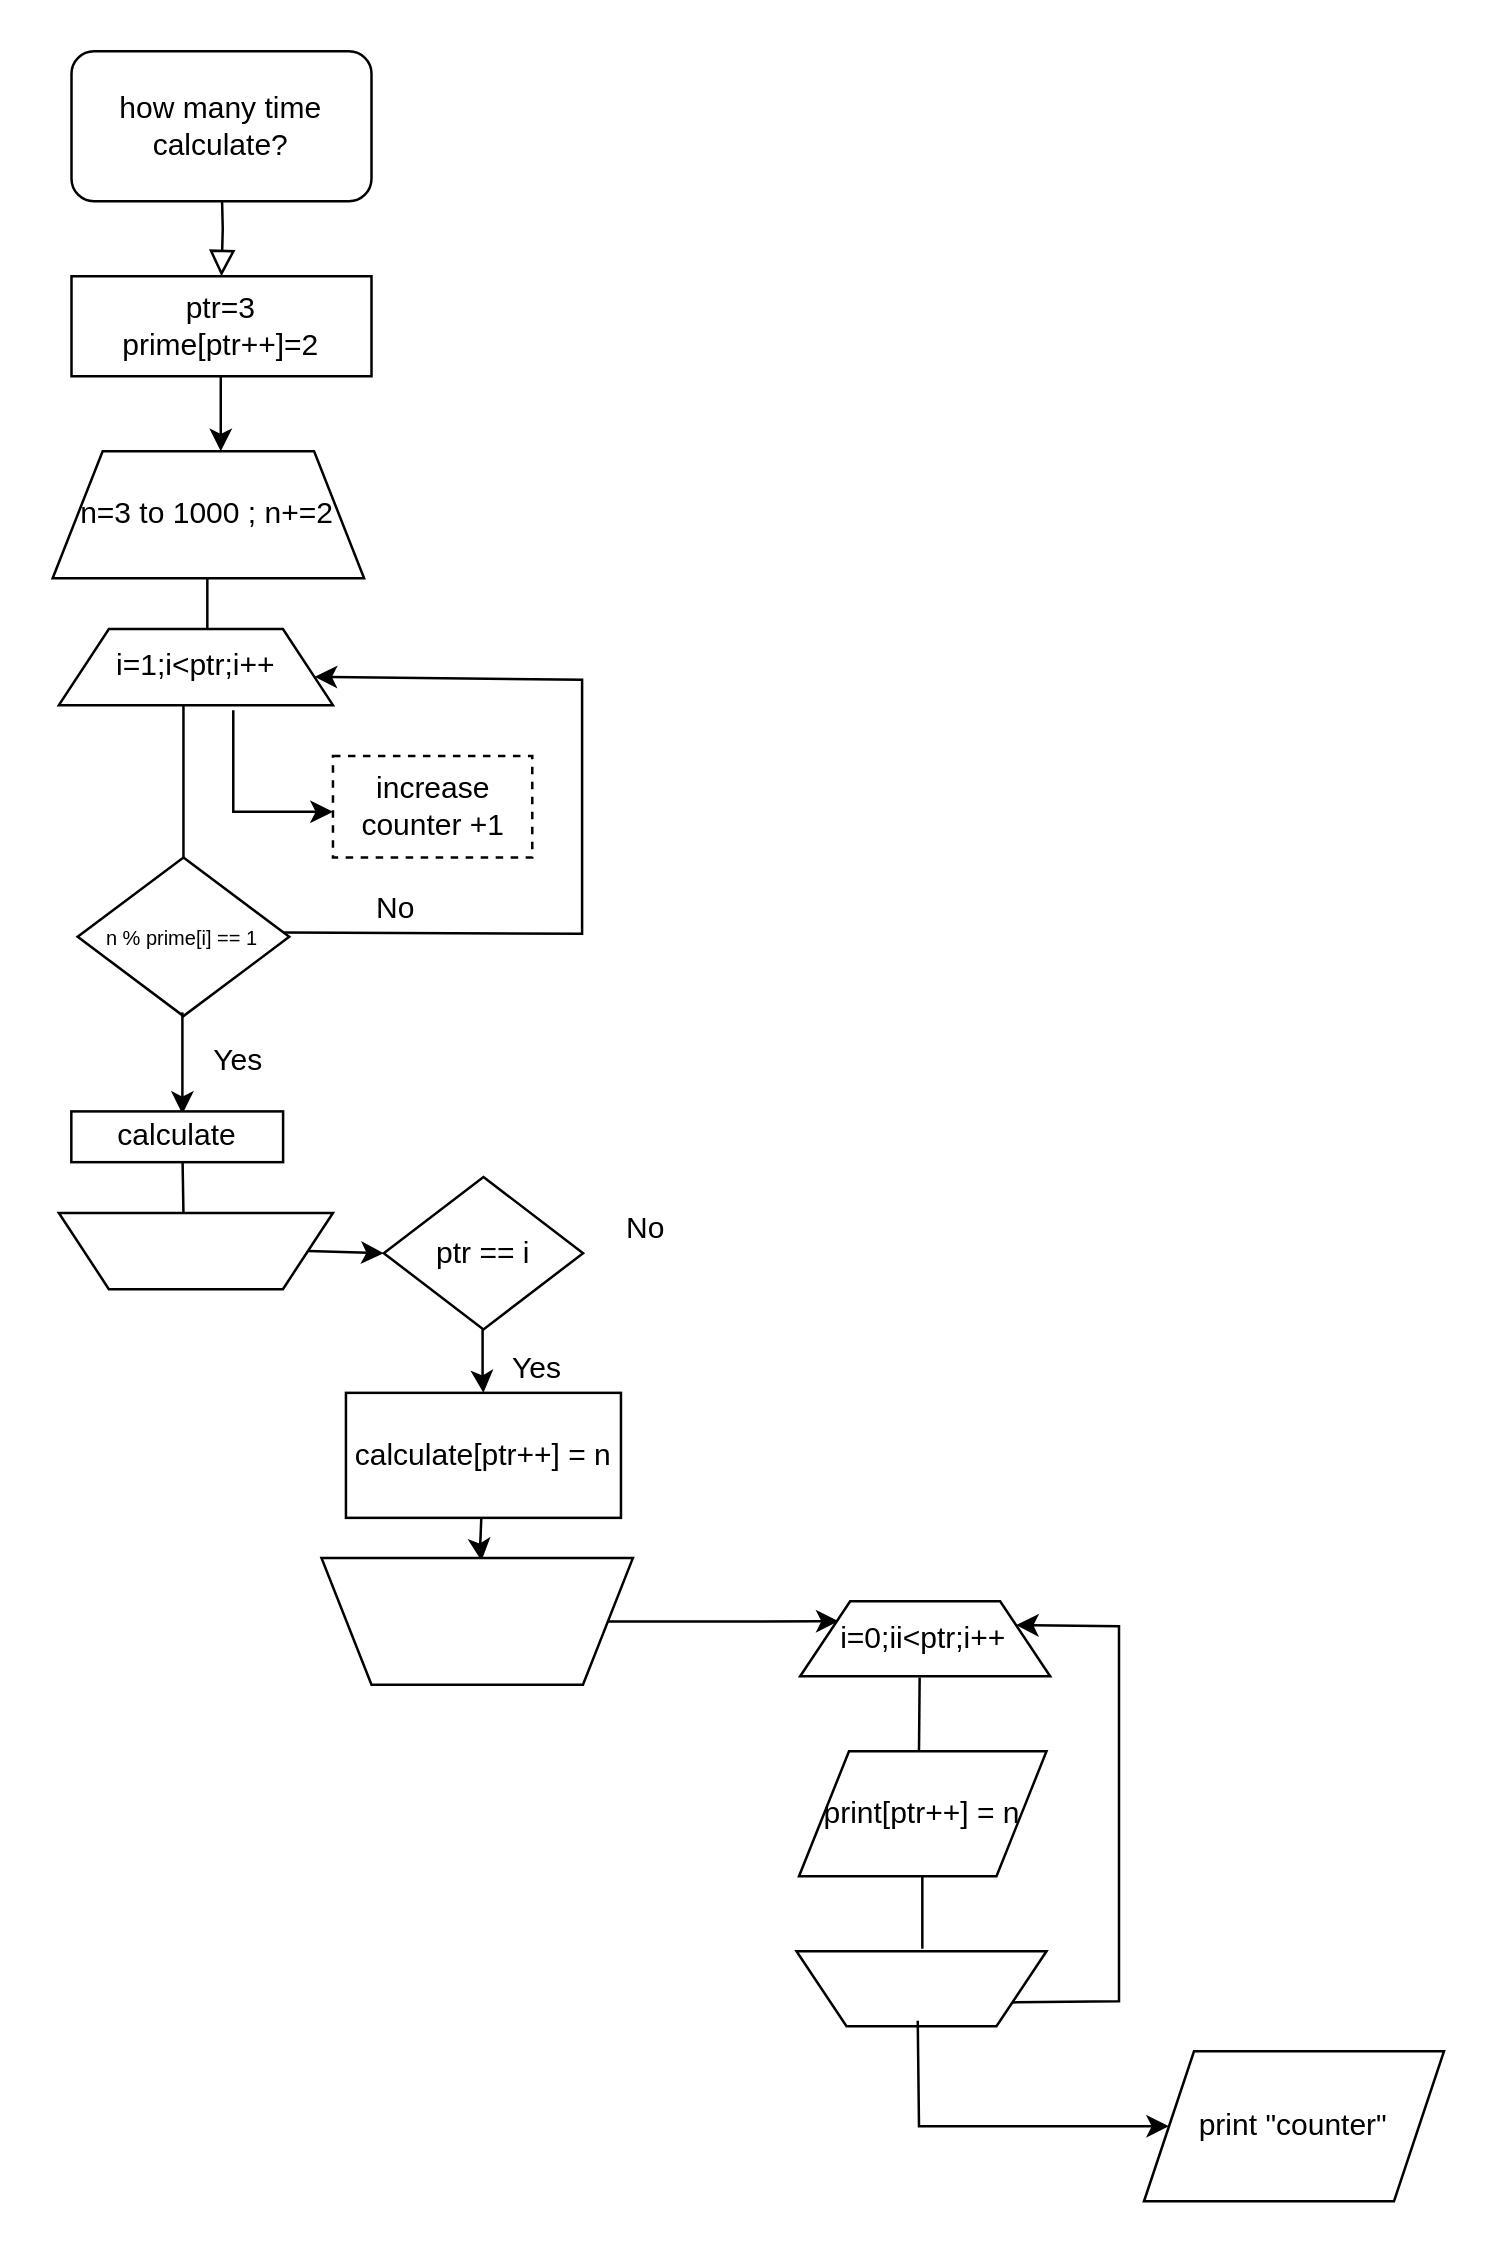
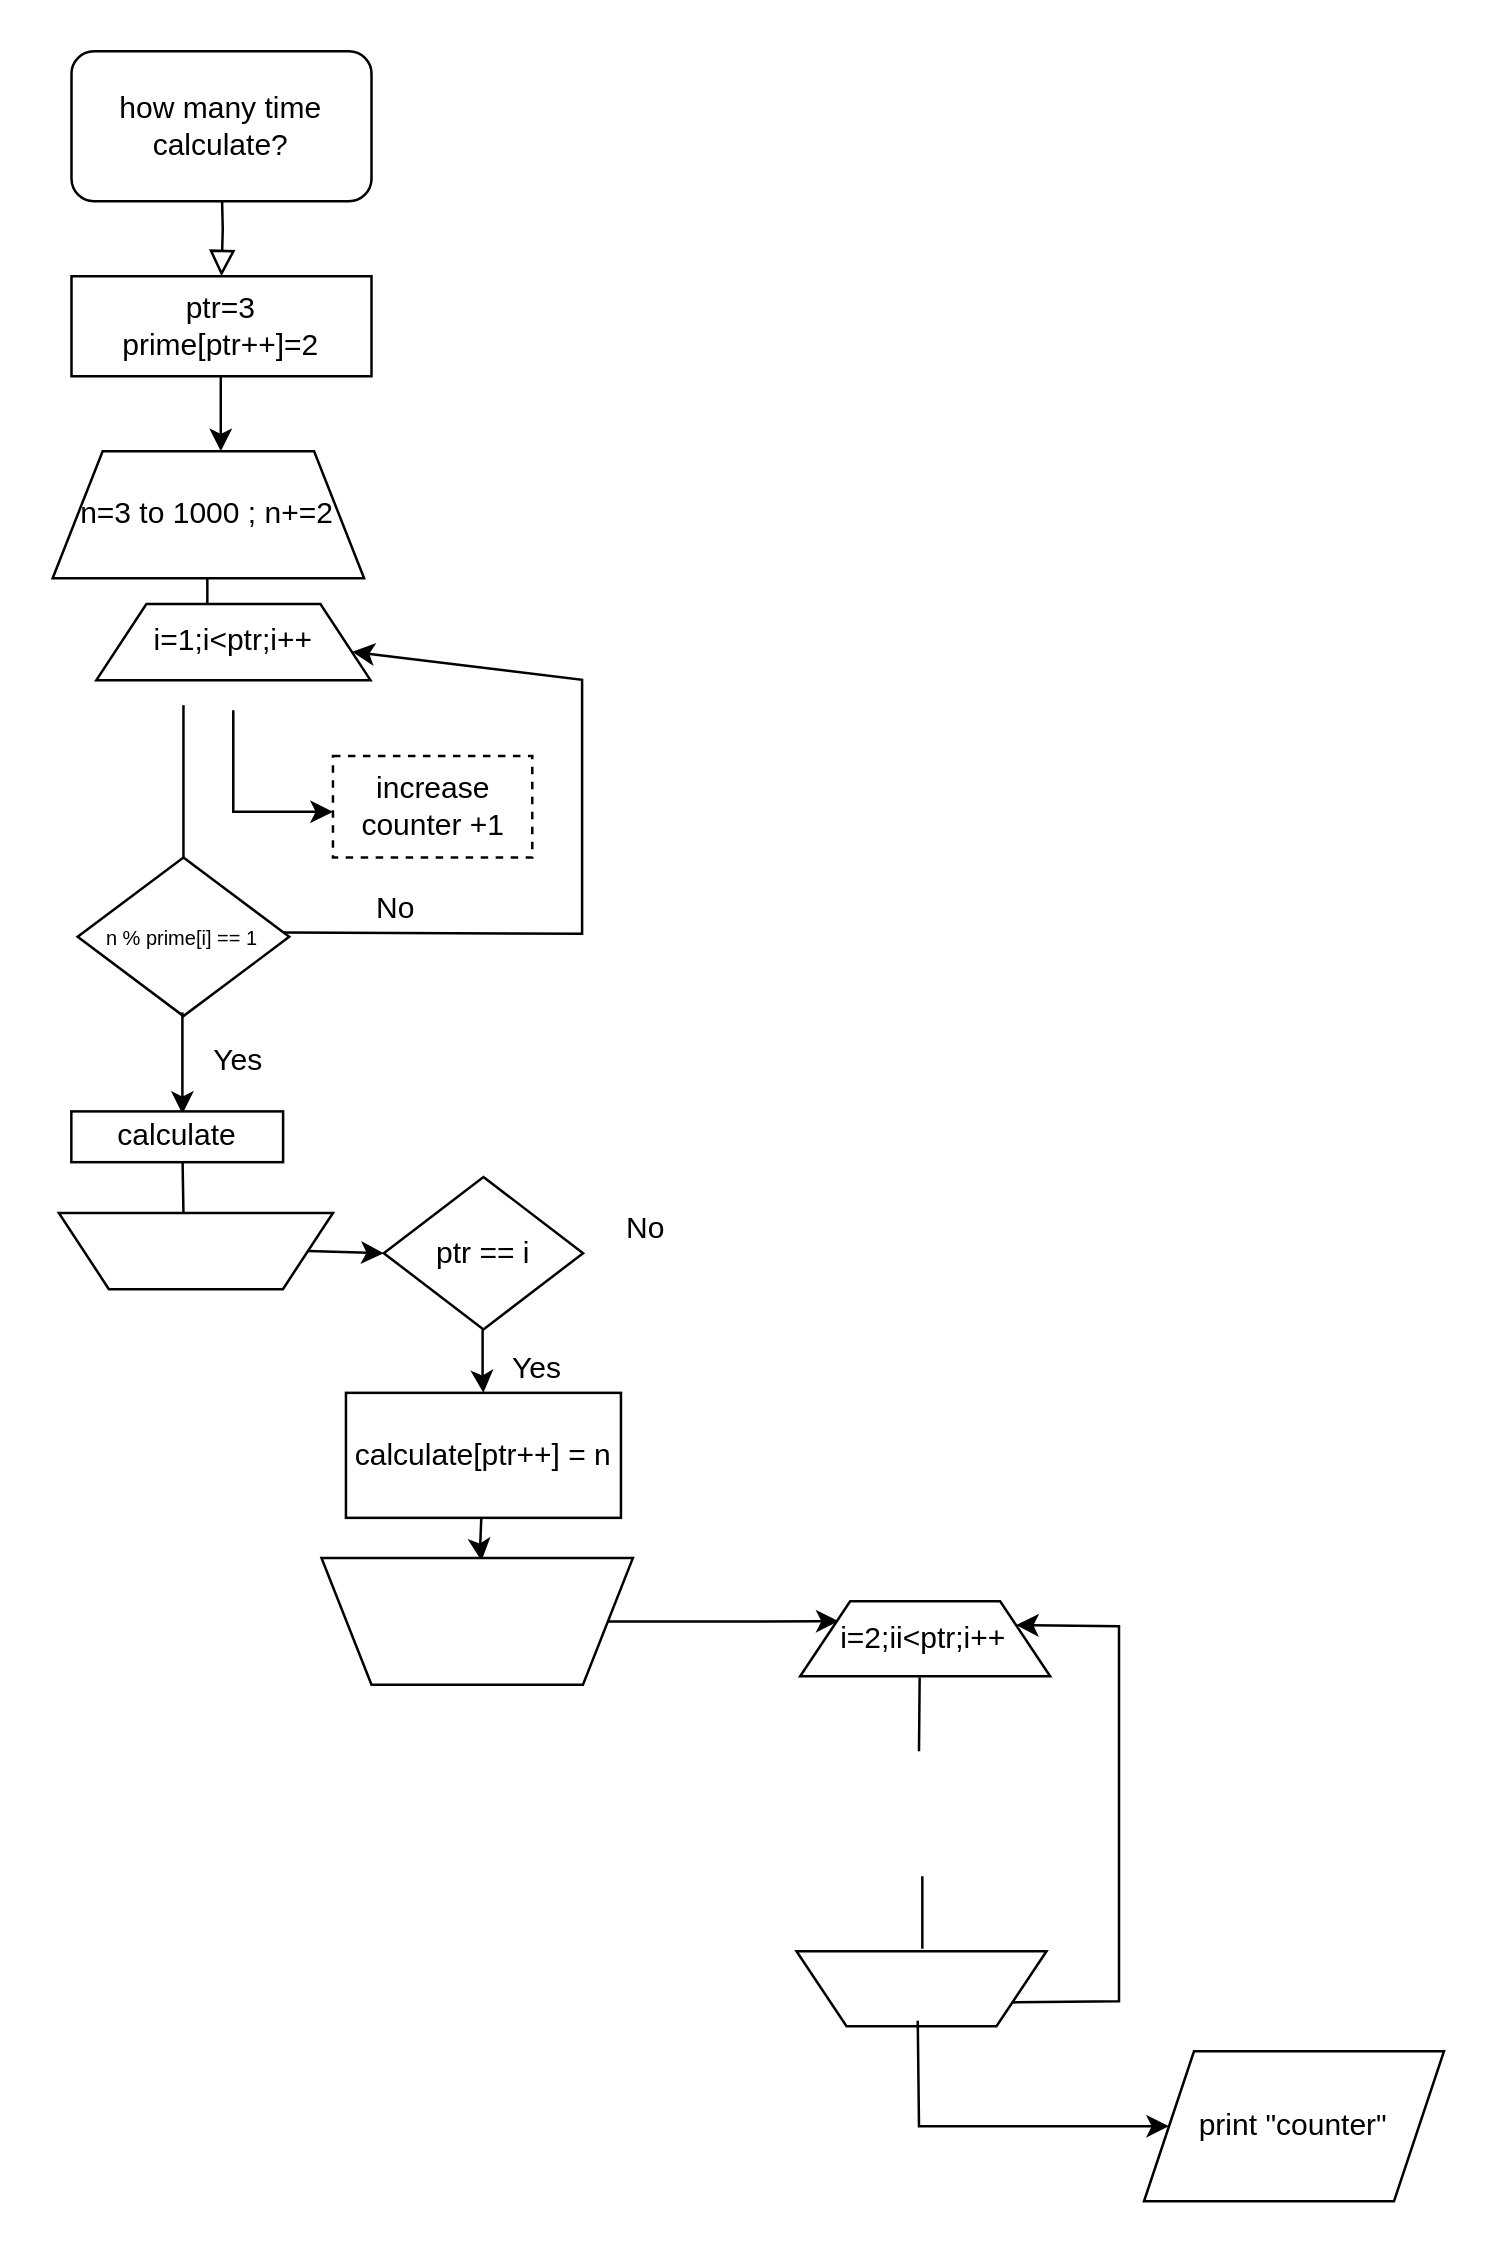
(196, 667) -> (233, 642)
(924, 1639) -> (924, 1639)
(923, 1814) -> none
